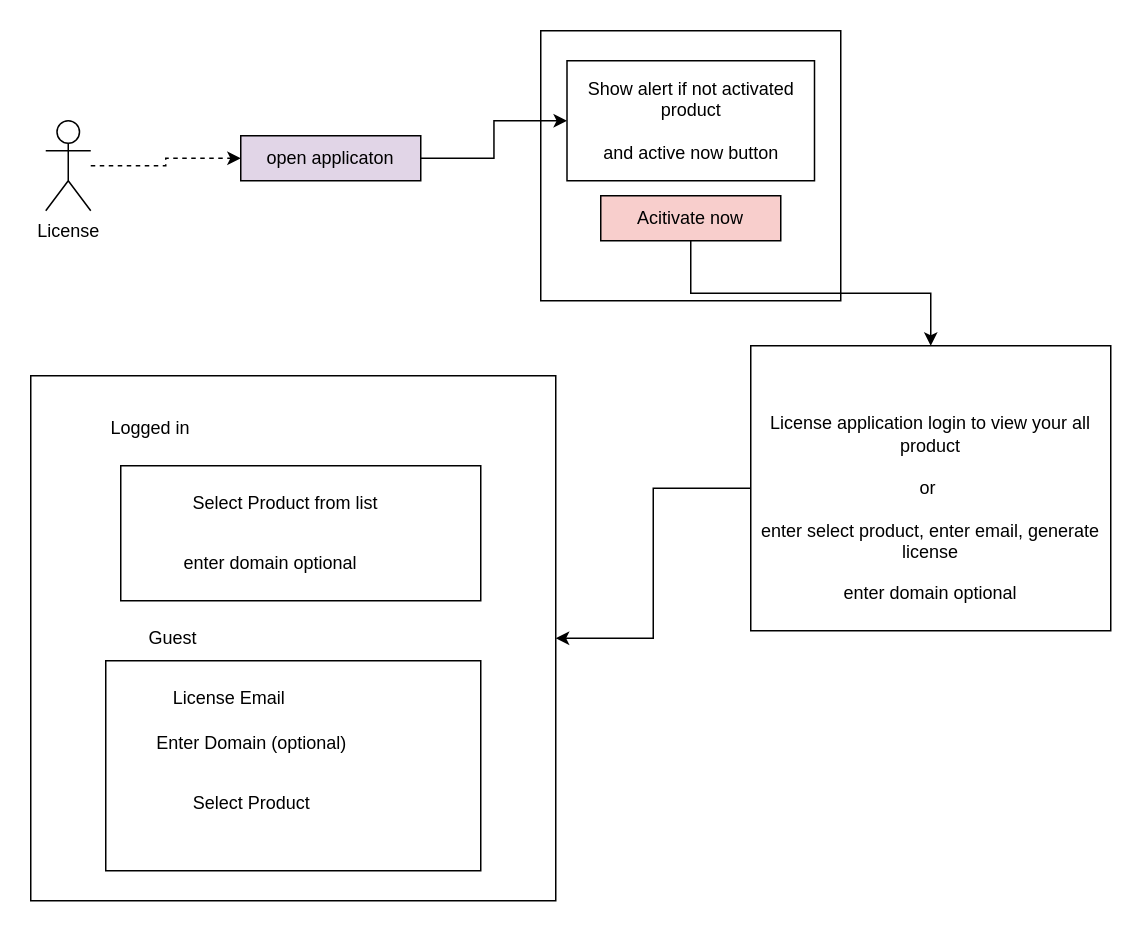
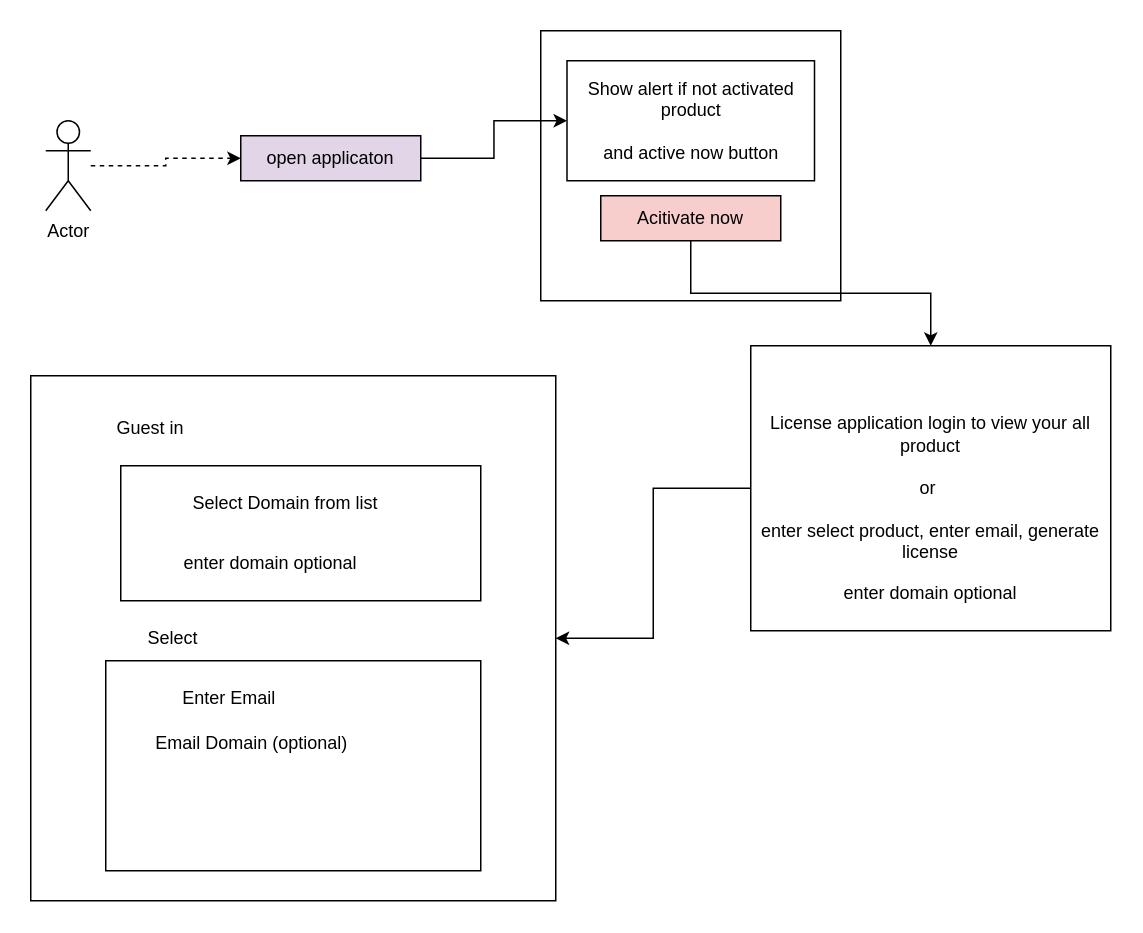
(69, 232) -> (69, 232)
(151, 428) -> (151, 428)
(286, 503) -> (286, 503)
(173, 638) -> (173, 638)
(230, 698) -> (230, 698)
(252, 743) -> (252, 743)
(252, 803) -> none
